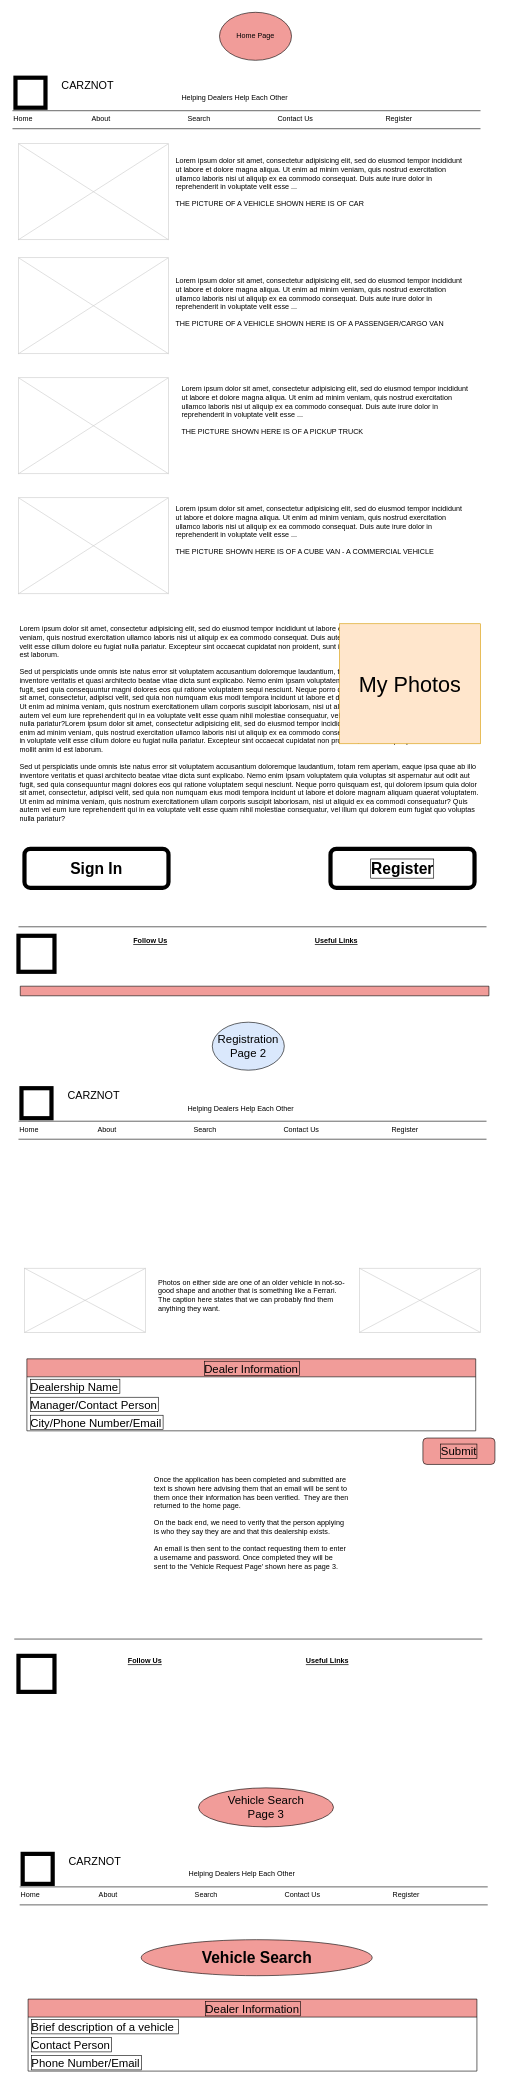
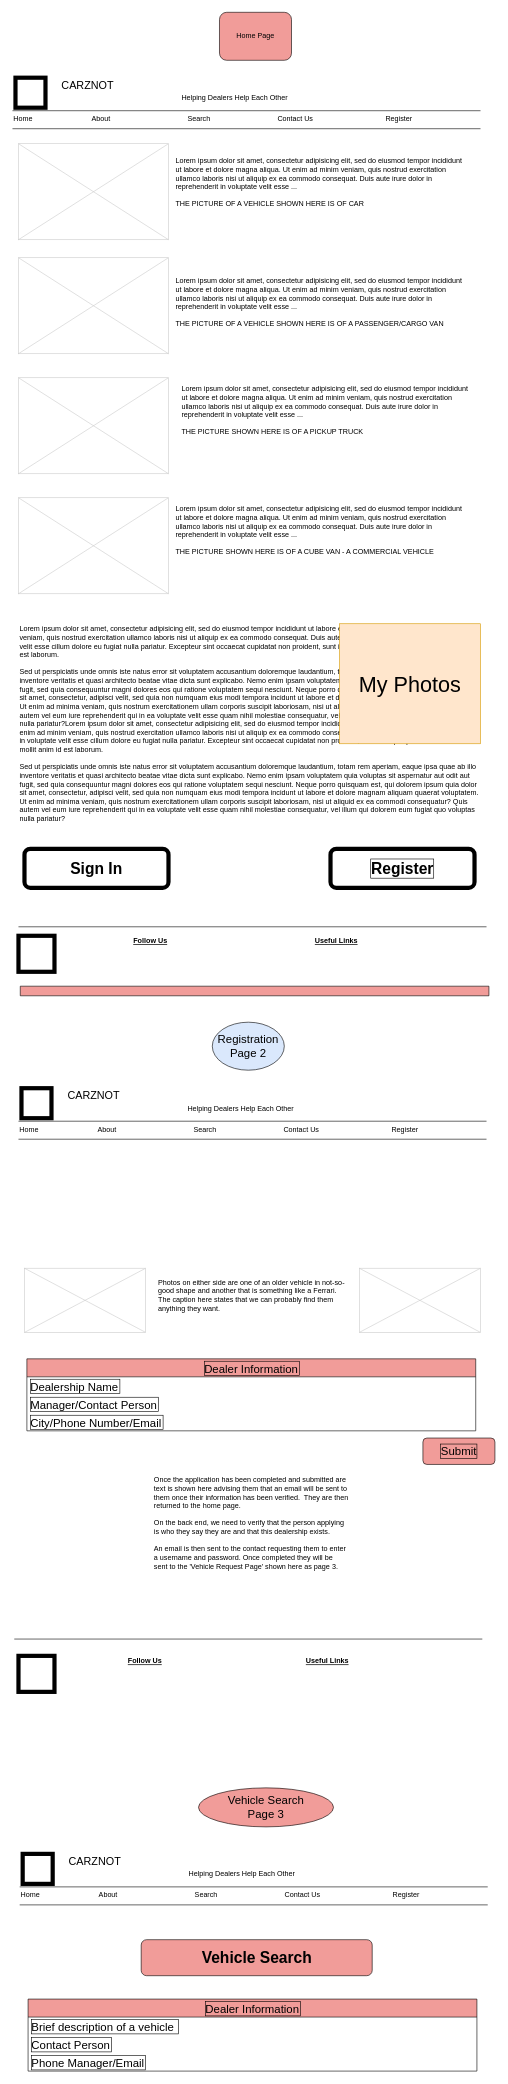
(255, 36) -> (255, 36)
(257, 1958) -> (257, 1958)
(84, 2063) -> (87, 2063)
